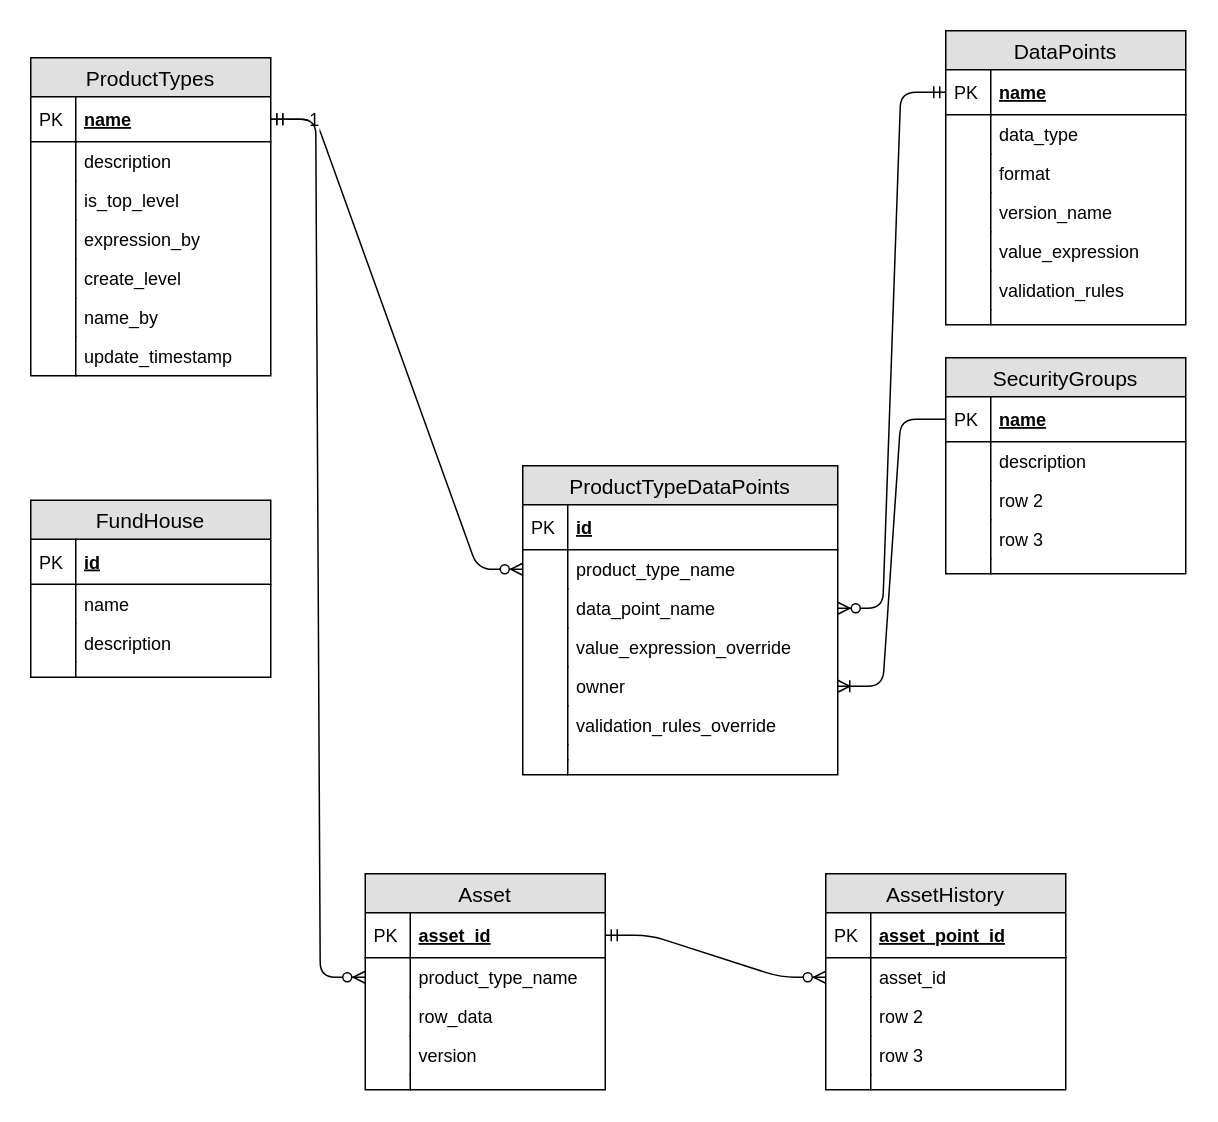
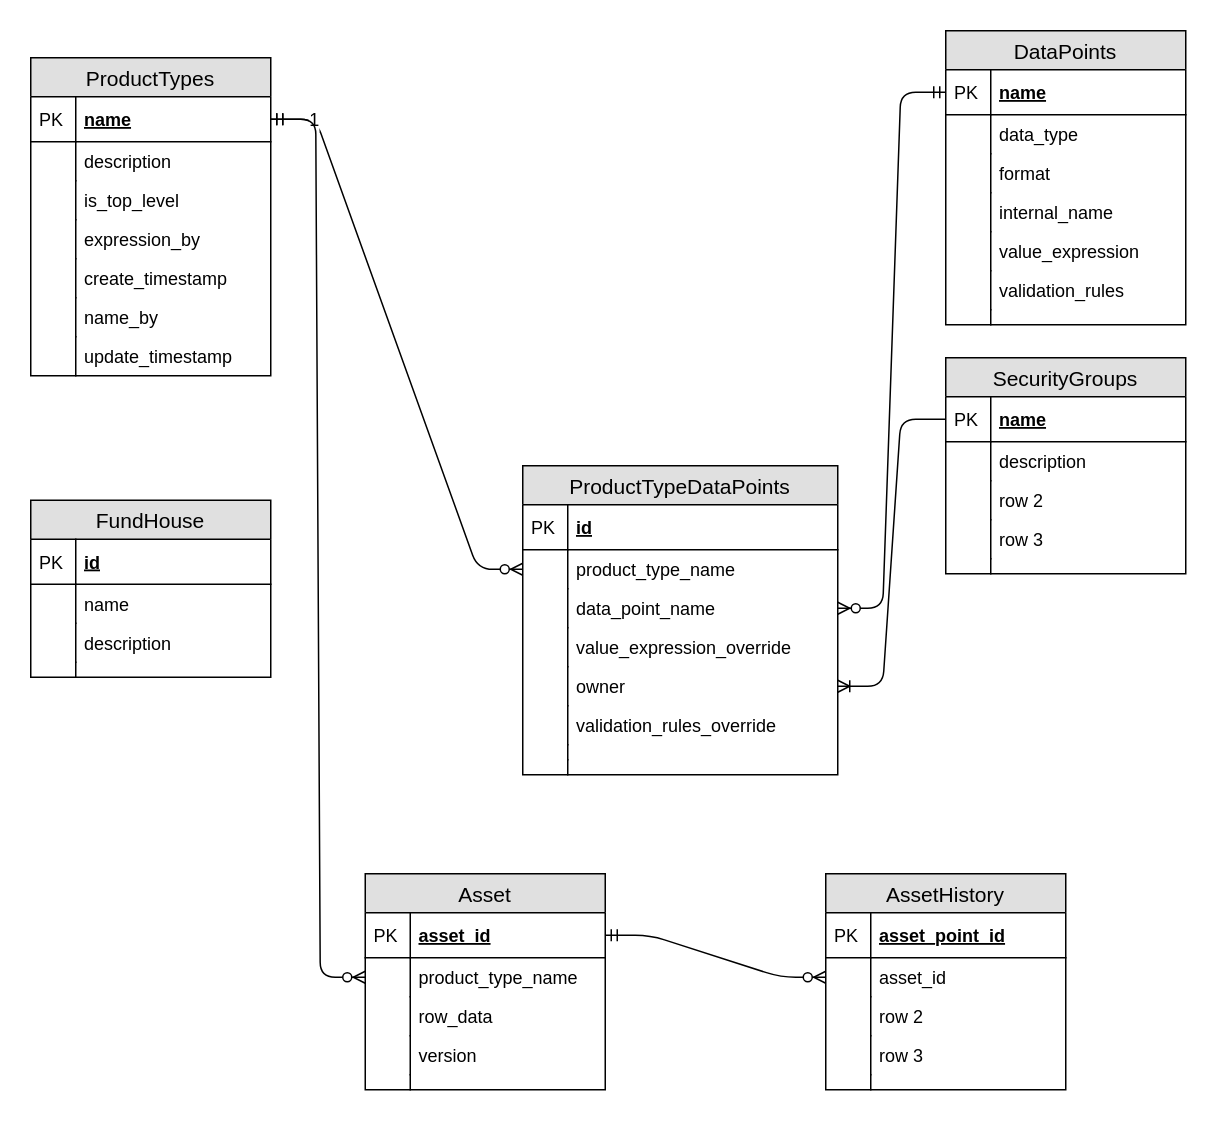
(1057, 213) -> (1060, 213)
(140, 279) -> (162, 279)
